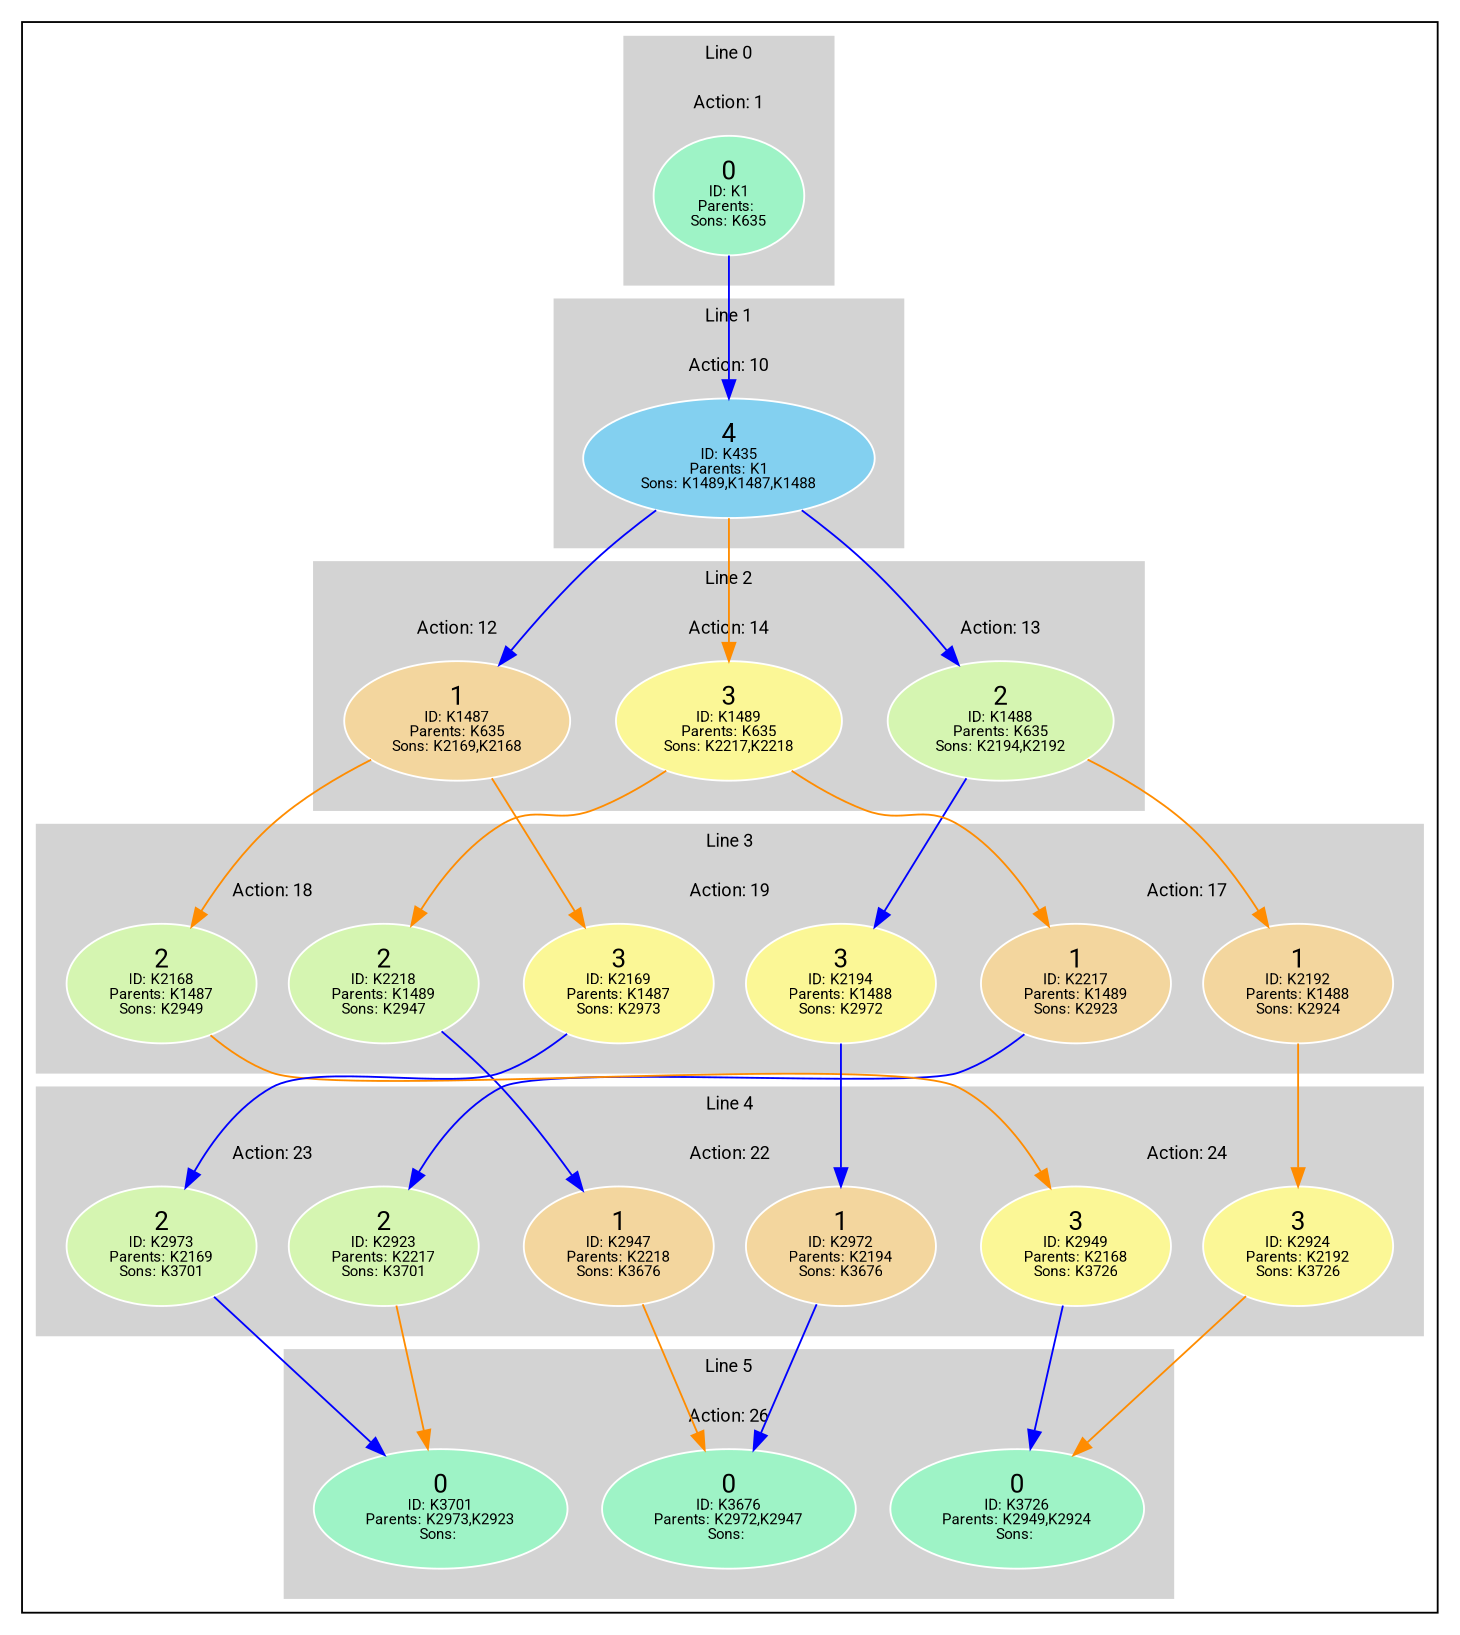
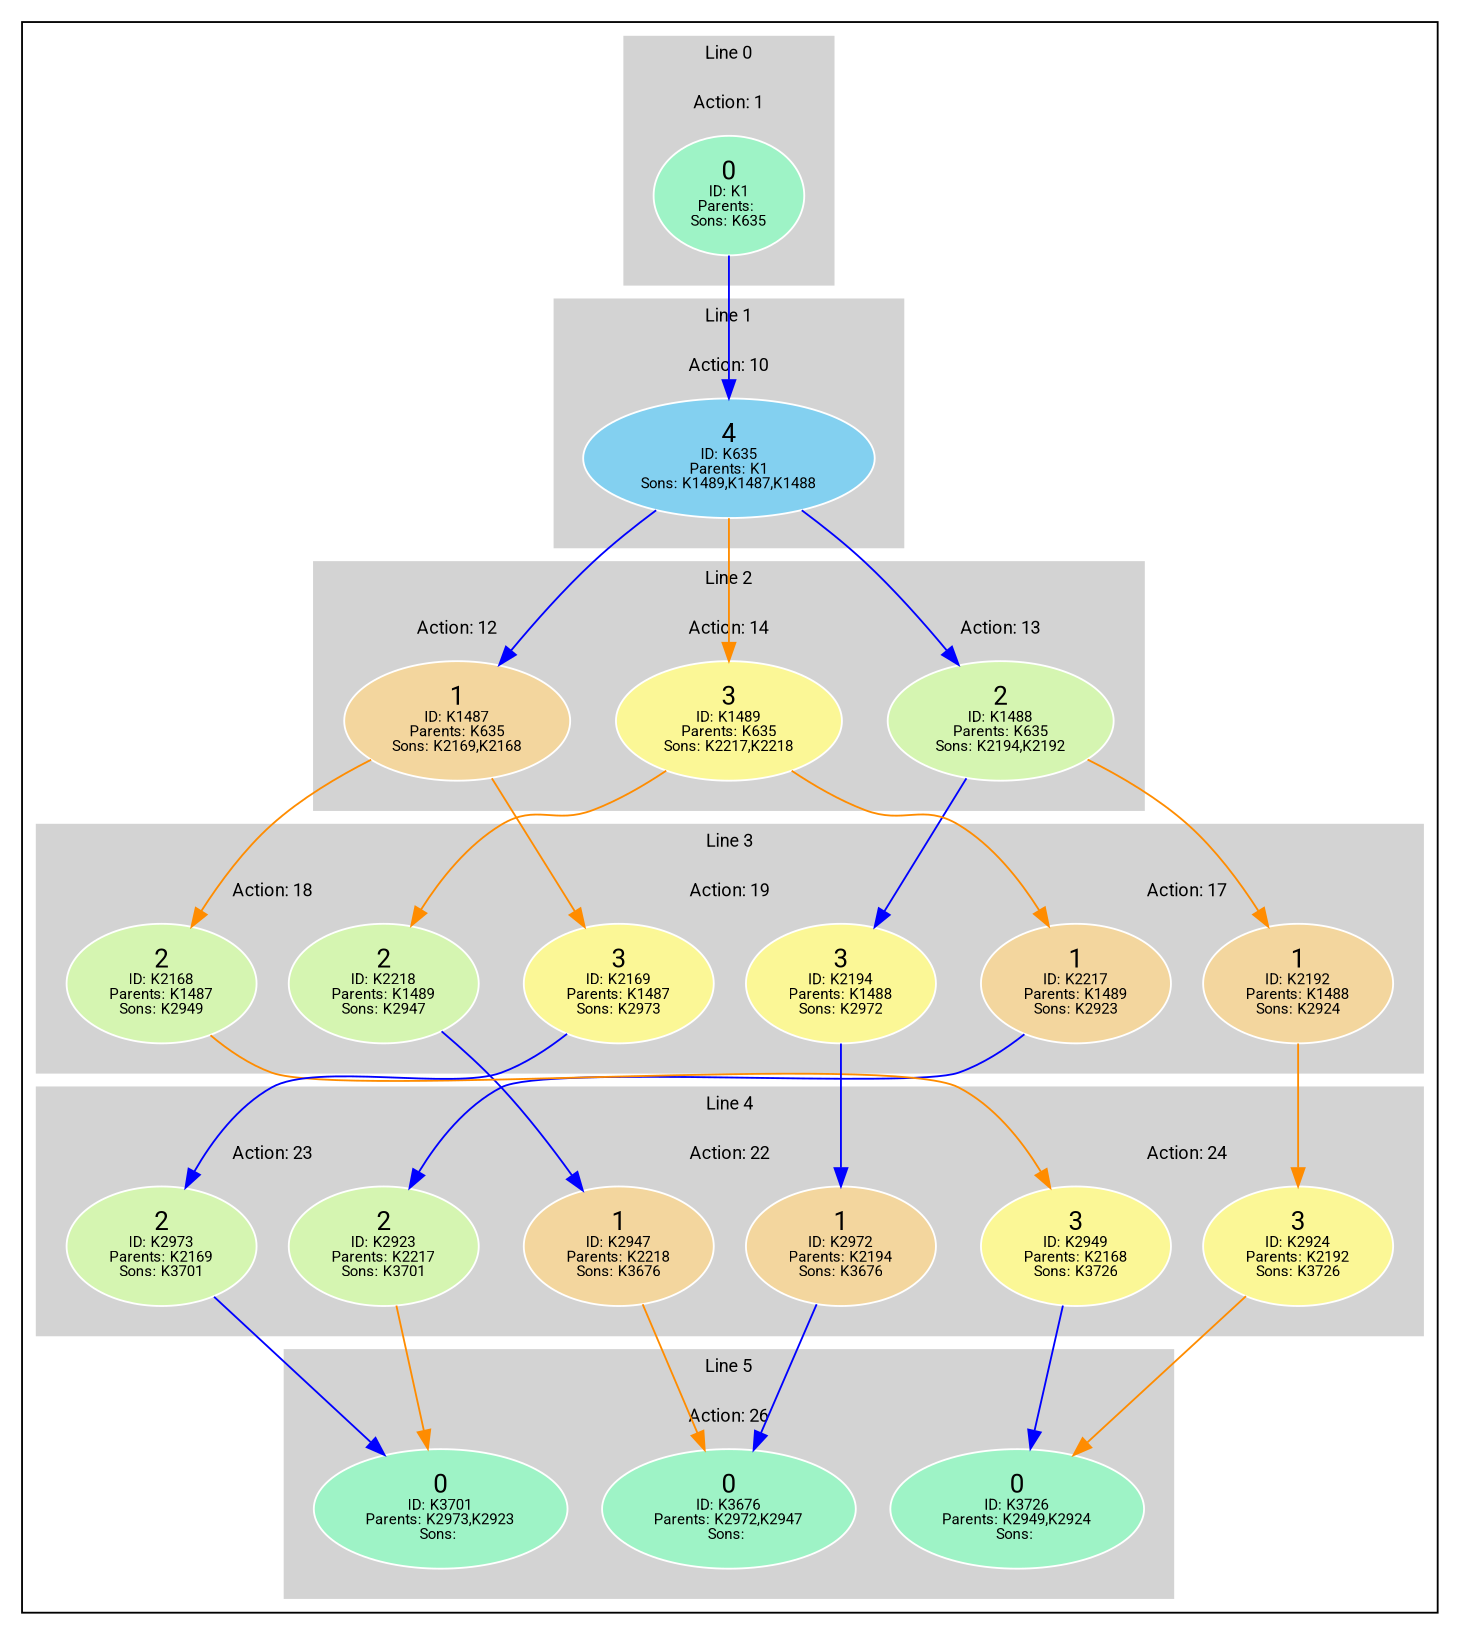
(729, 455) -> (729, 455)
